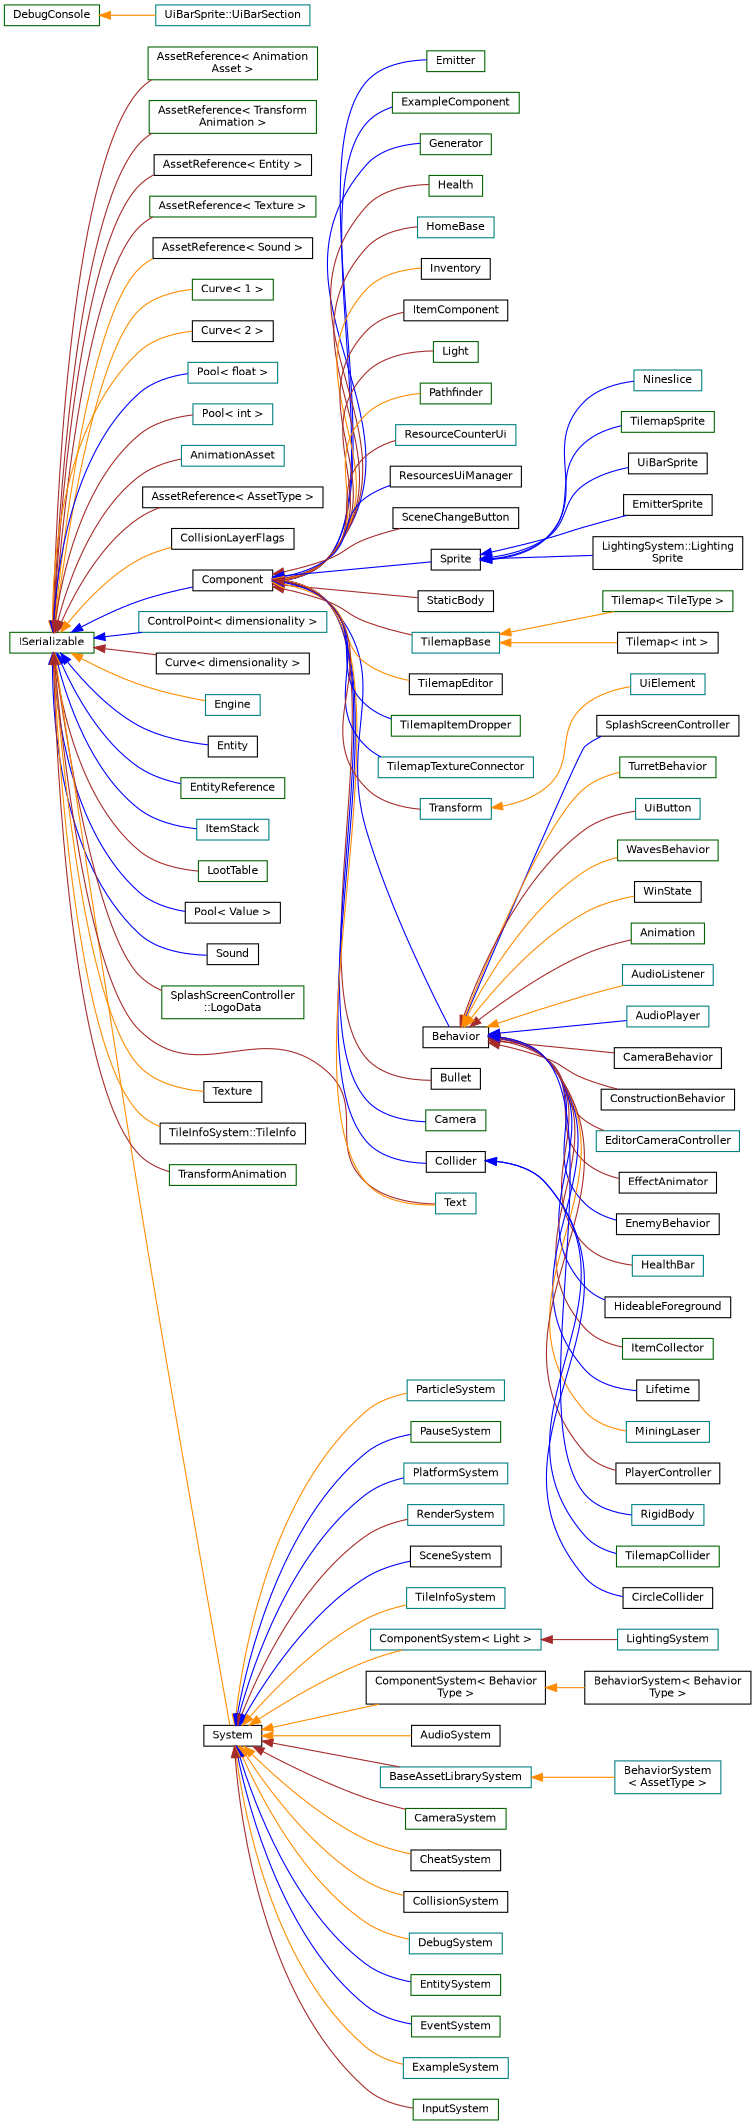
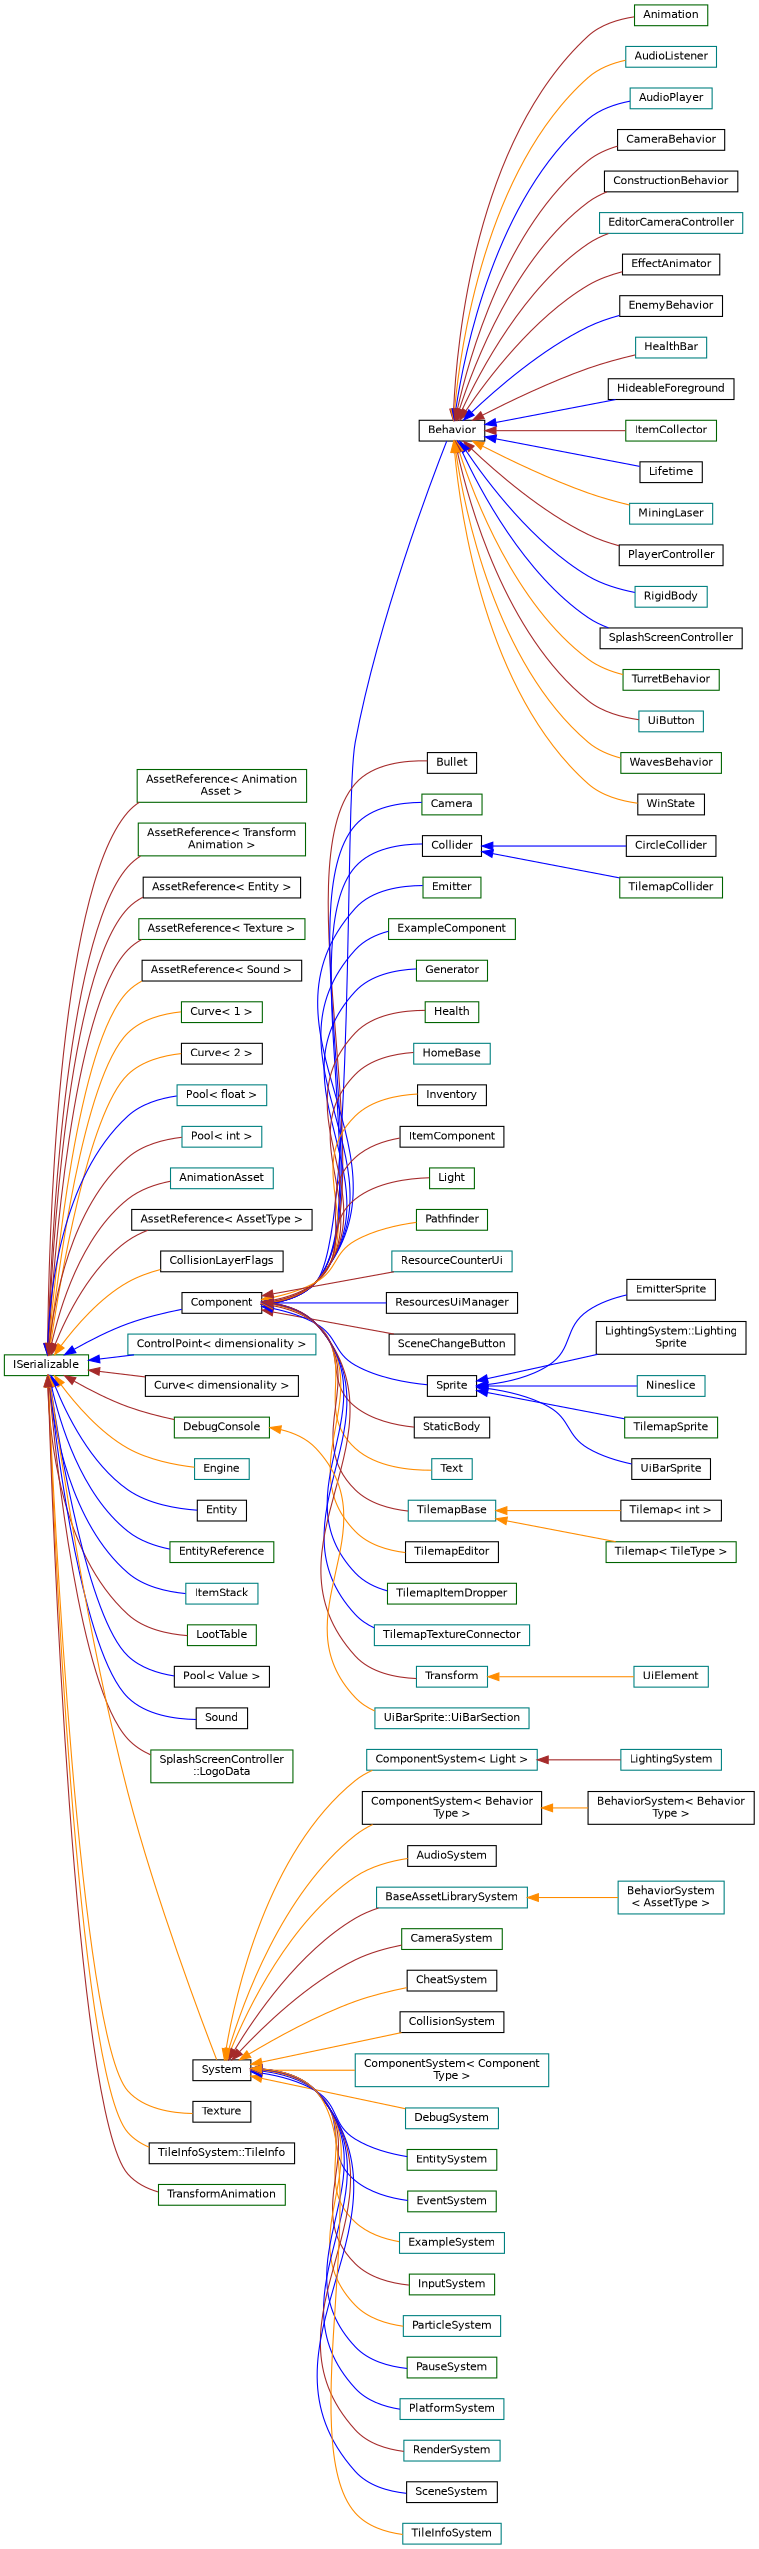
(146, 1035) -> (123, 1405)
none -> (452, 2070)
